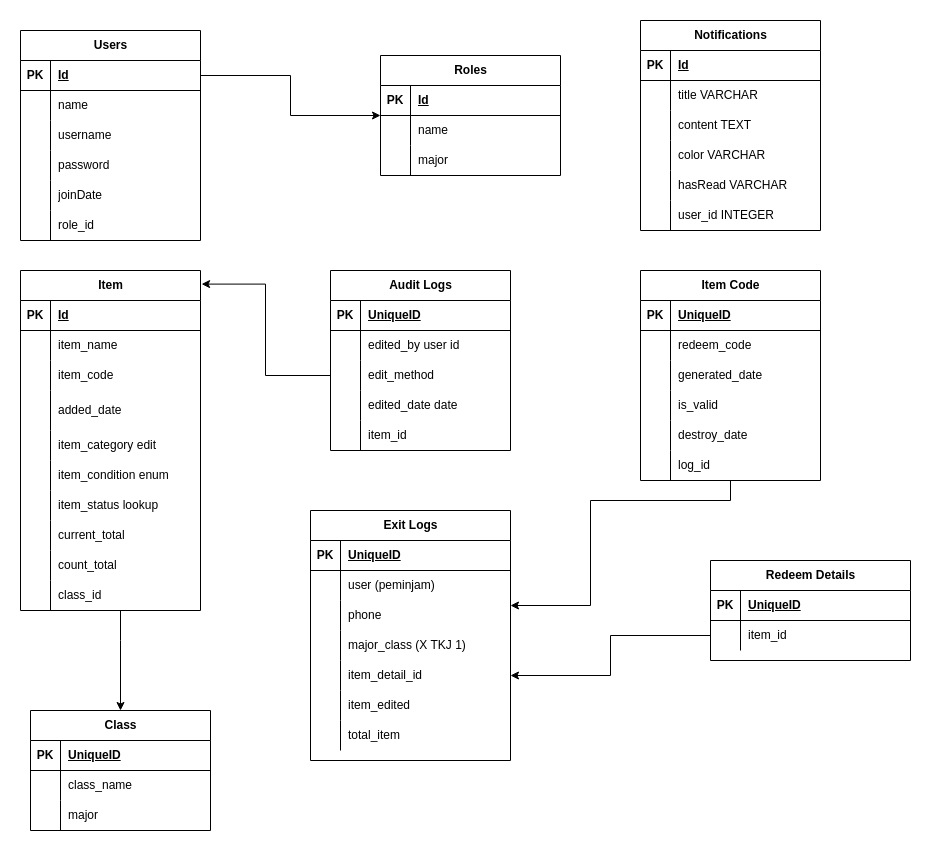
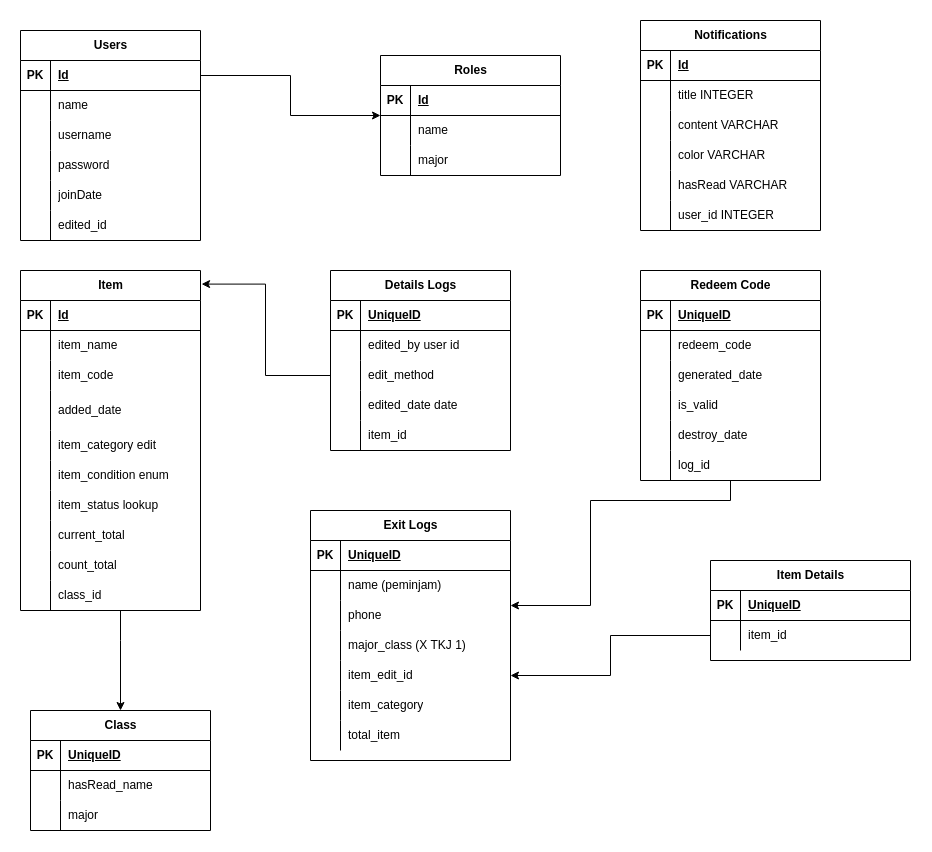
(718, 96) -> (718, 96)
(717, 126) -> (727, 126)
(79, 226) -> (86, 226)
(421, 286) -> (421, 286)
(731, 286) -> (731, 286)
(811, 576) -> (811, 576)
(396, 586) -> (396, 586)
(389, 676) -> (384, 676)
(382, 706) -> (391, 706)
(101, 786) -> (109, 786)
